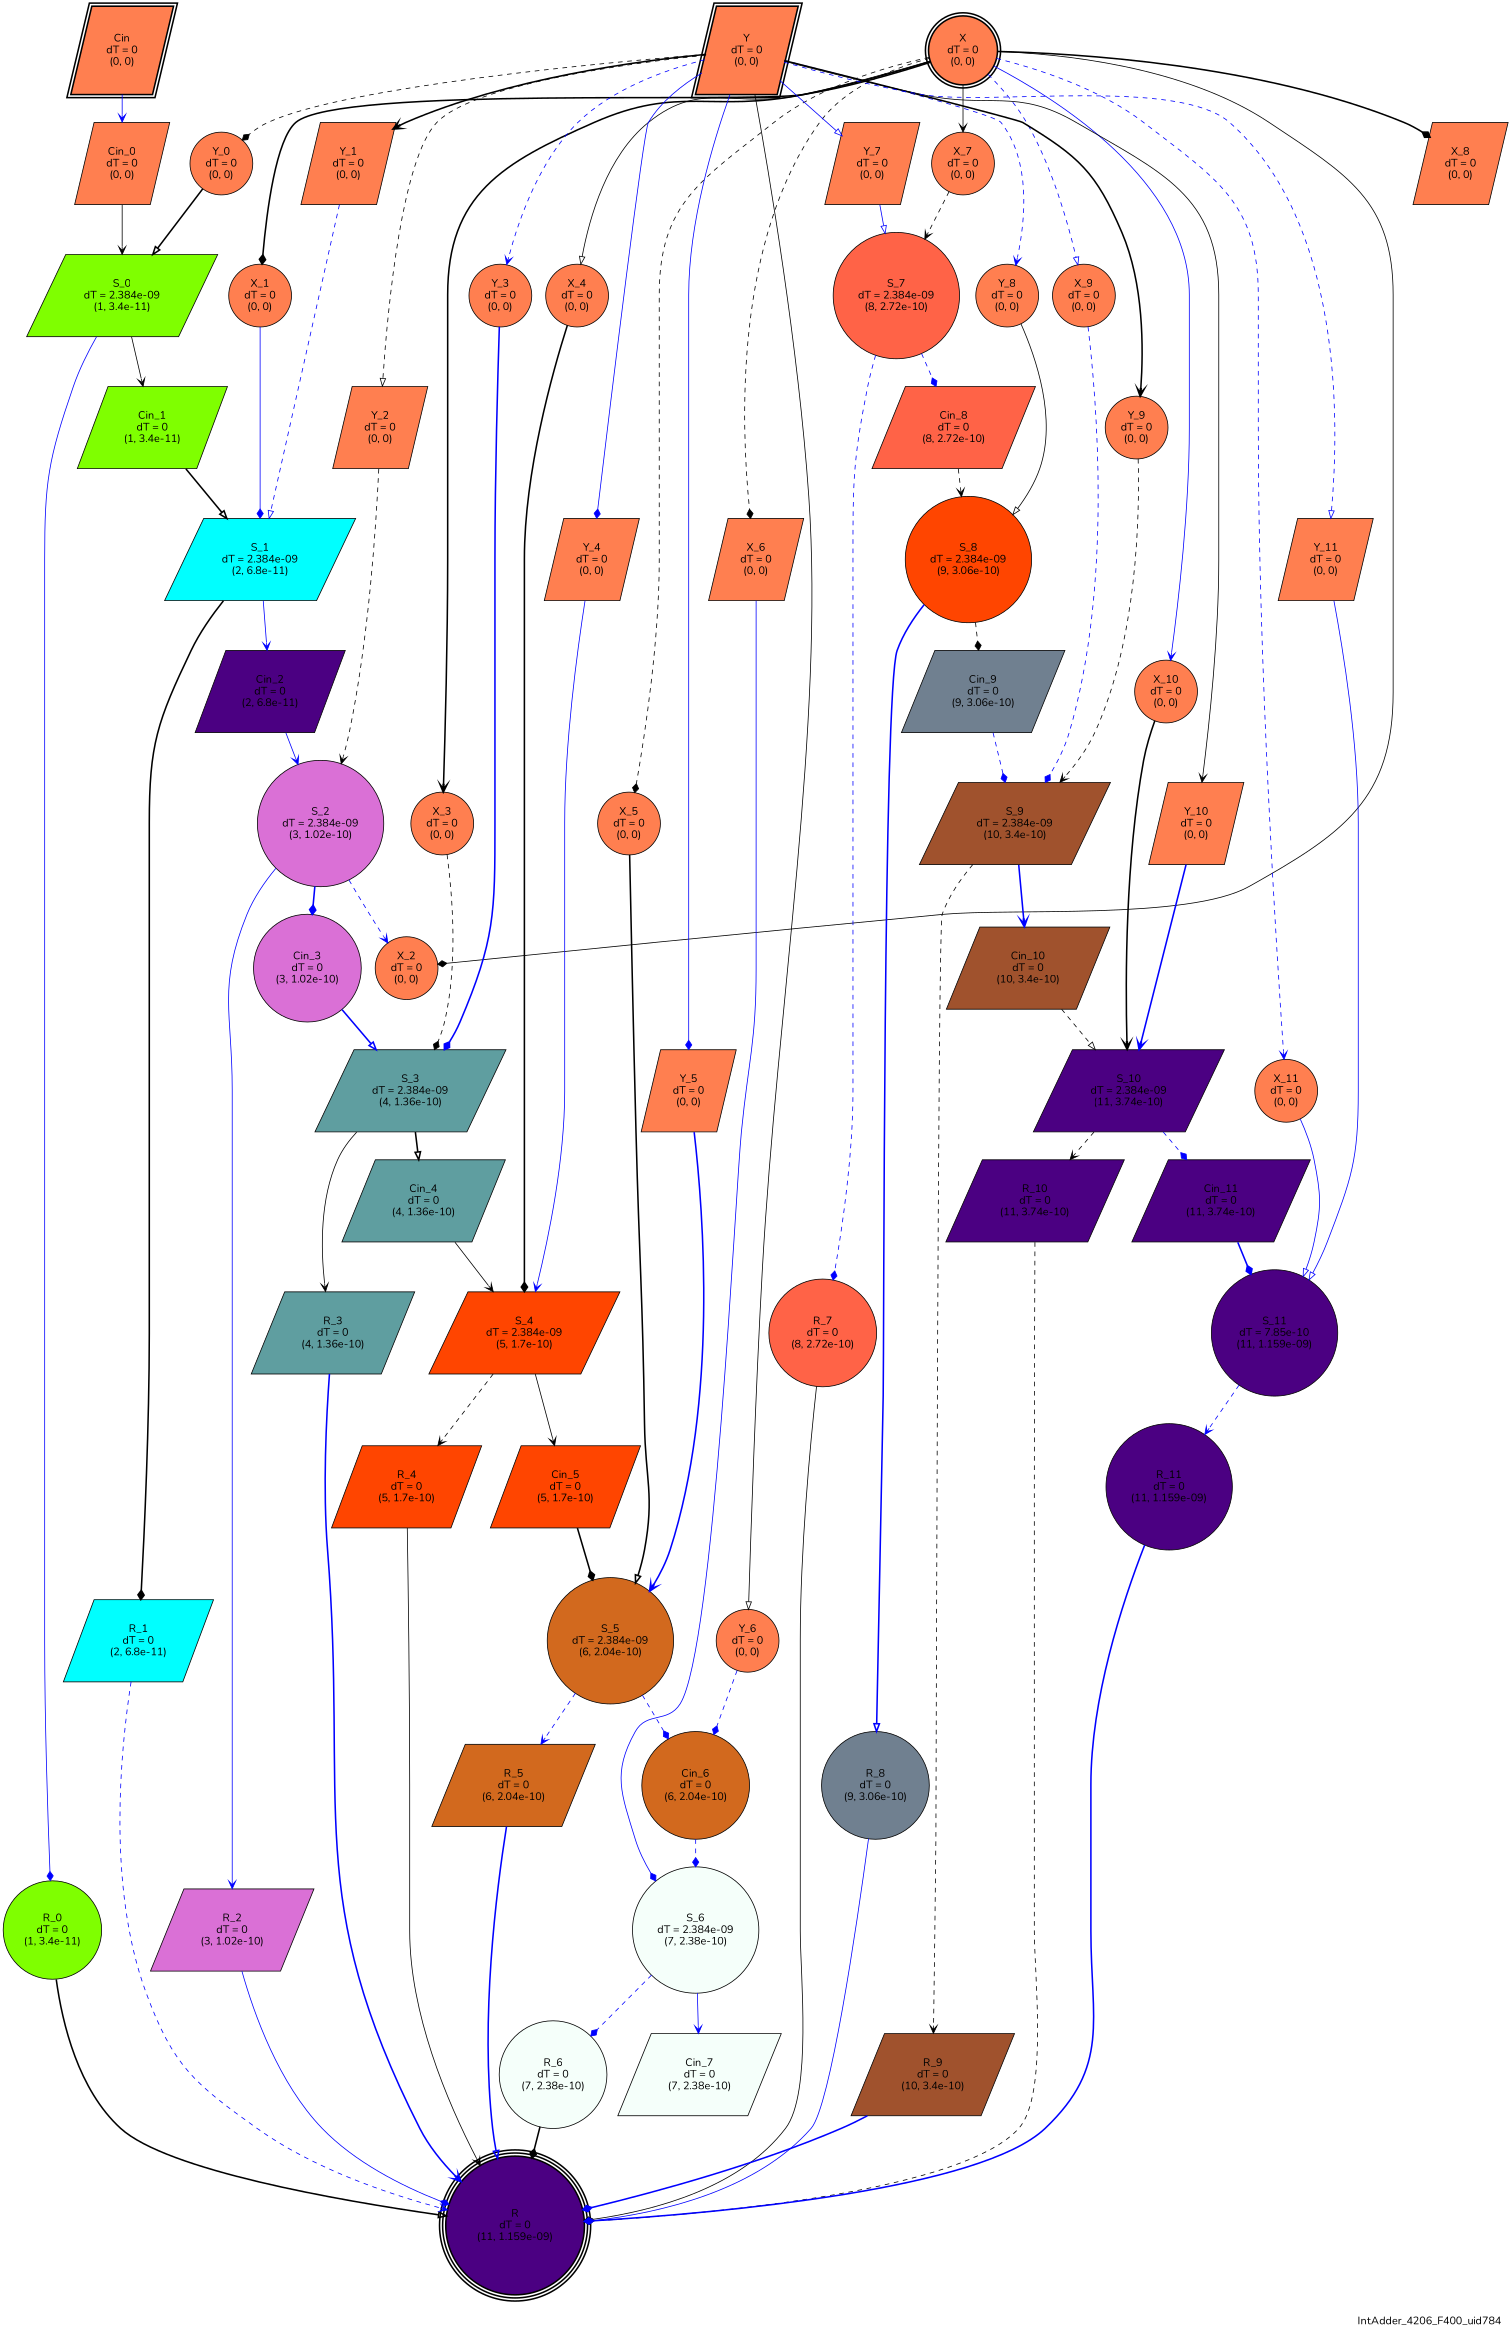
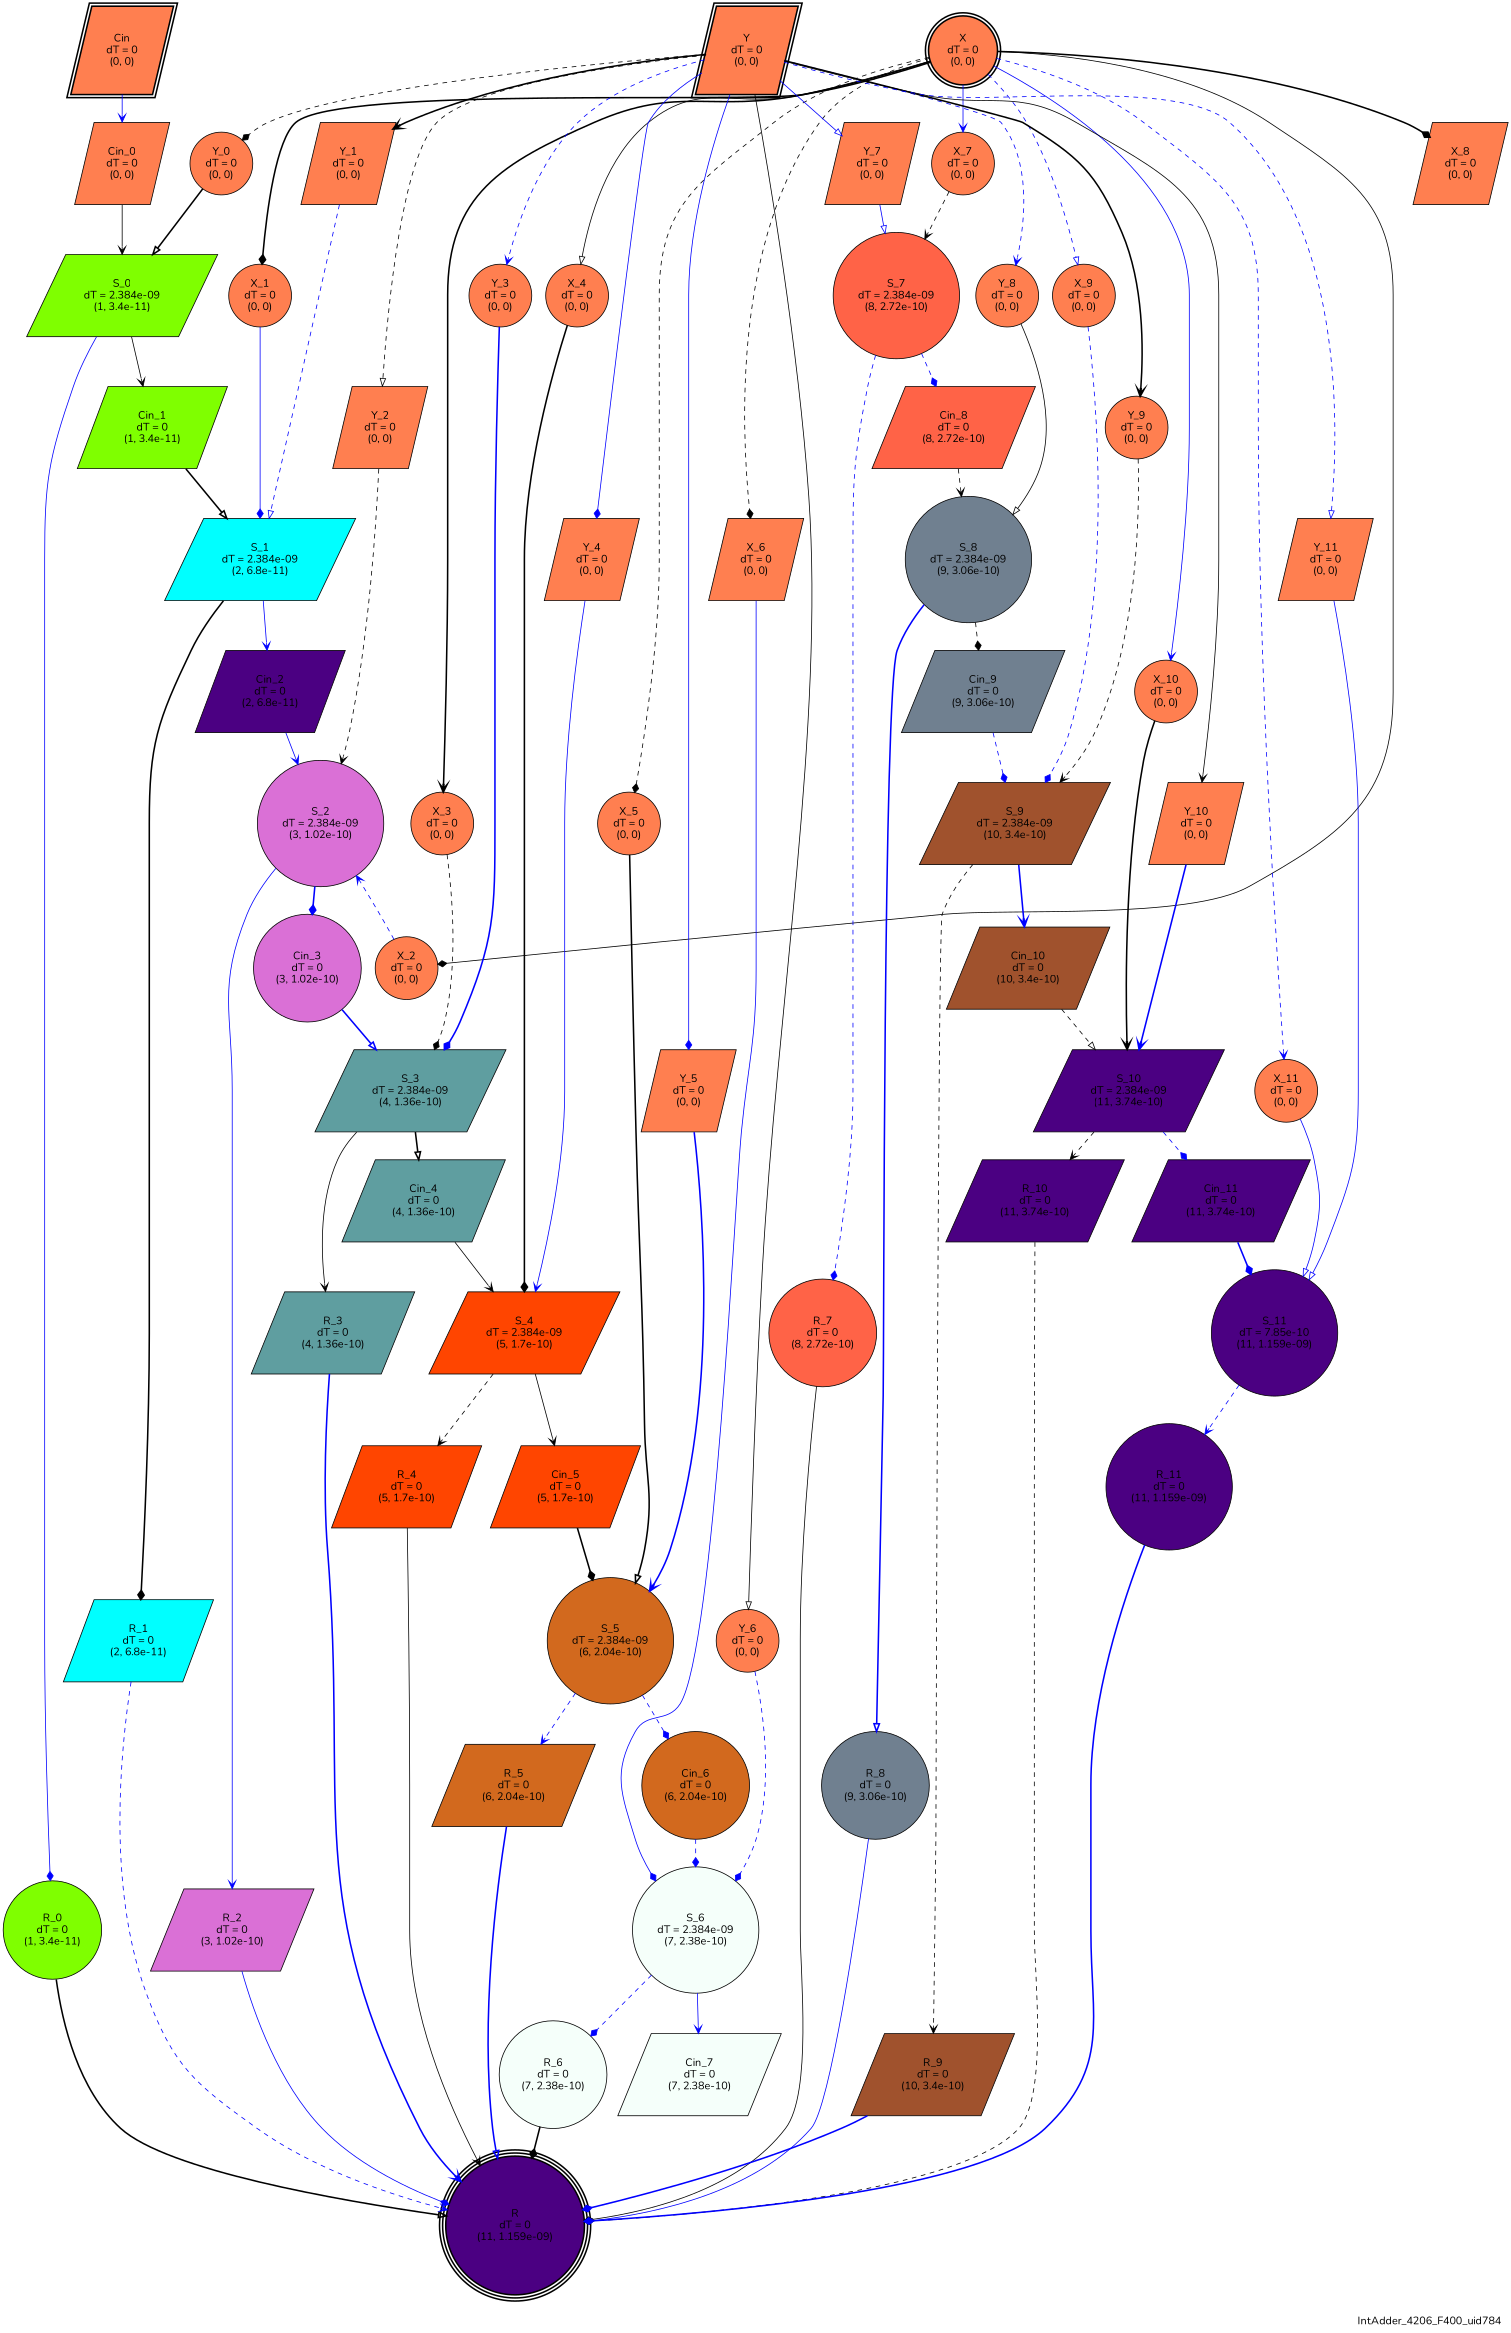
(963, 114) -> (963, 114)
(968, 560) -> (968, 560)
(366, 908) -> (378, 911)
(727, 1698) -> (765, 1774)
